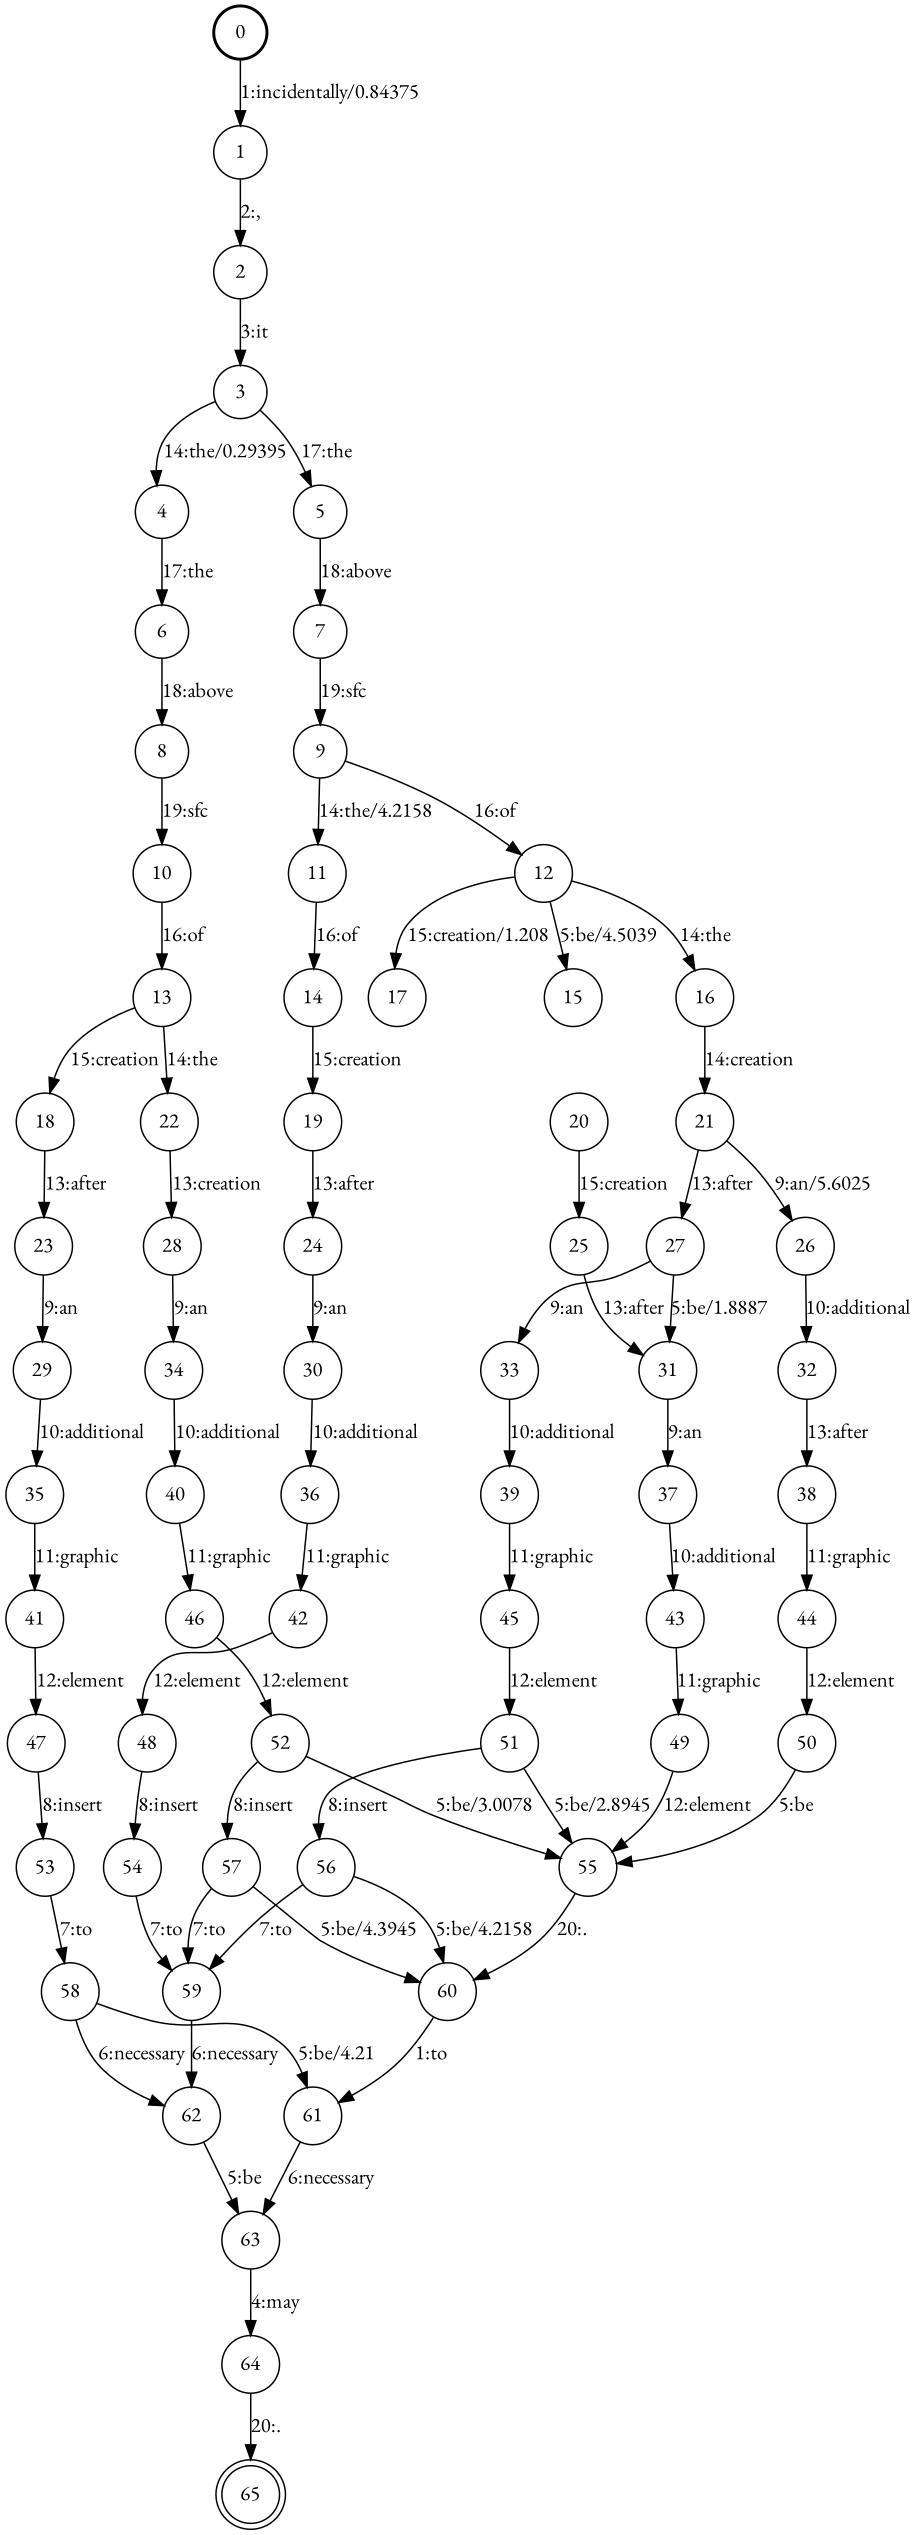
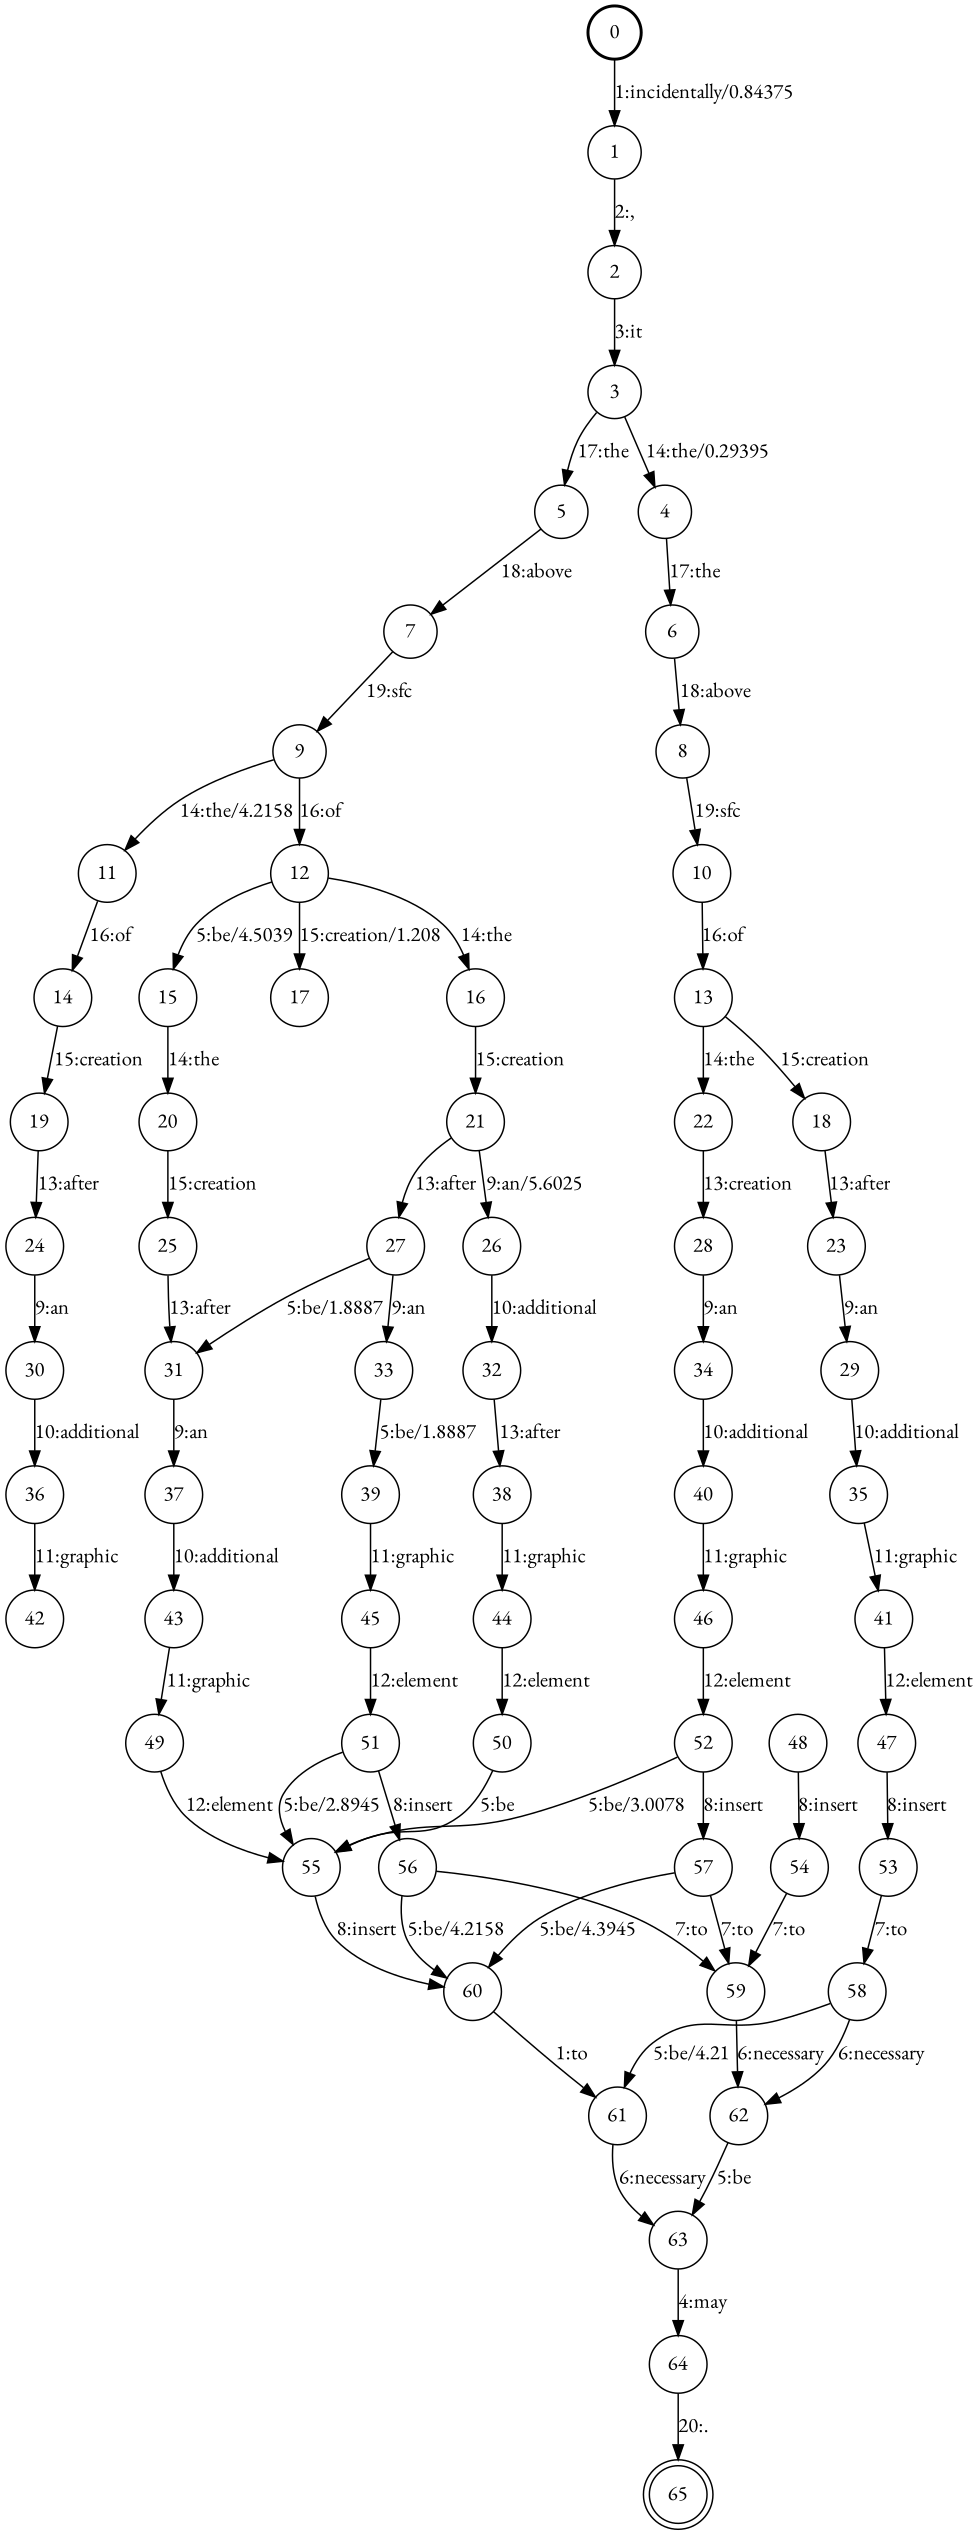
none -> (168, 1052)
(750, 1060) -> (521, 1060)
(562, 1433) -> (428, 1433)
(196, 1653) -> none
(572, 1930) -> (367, 1930)
